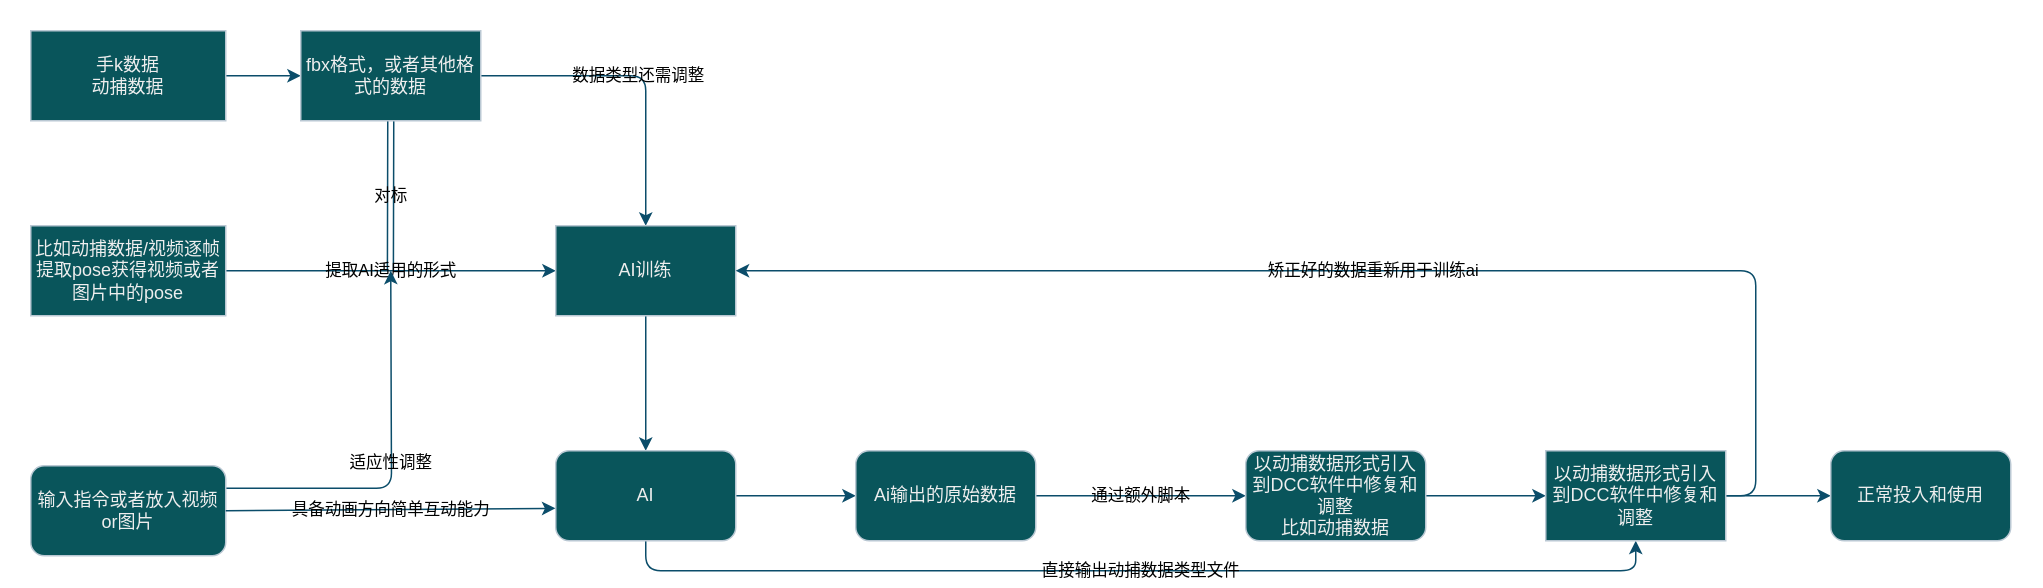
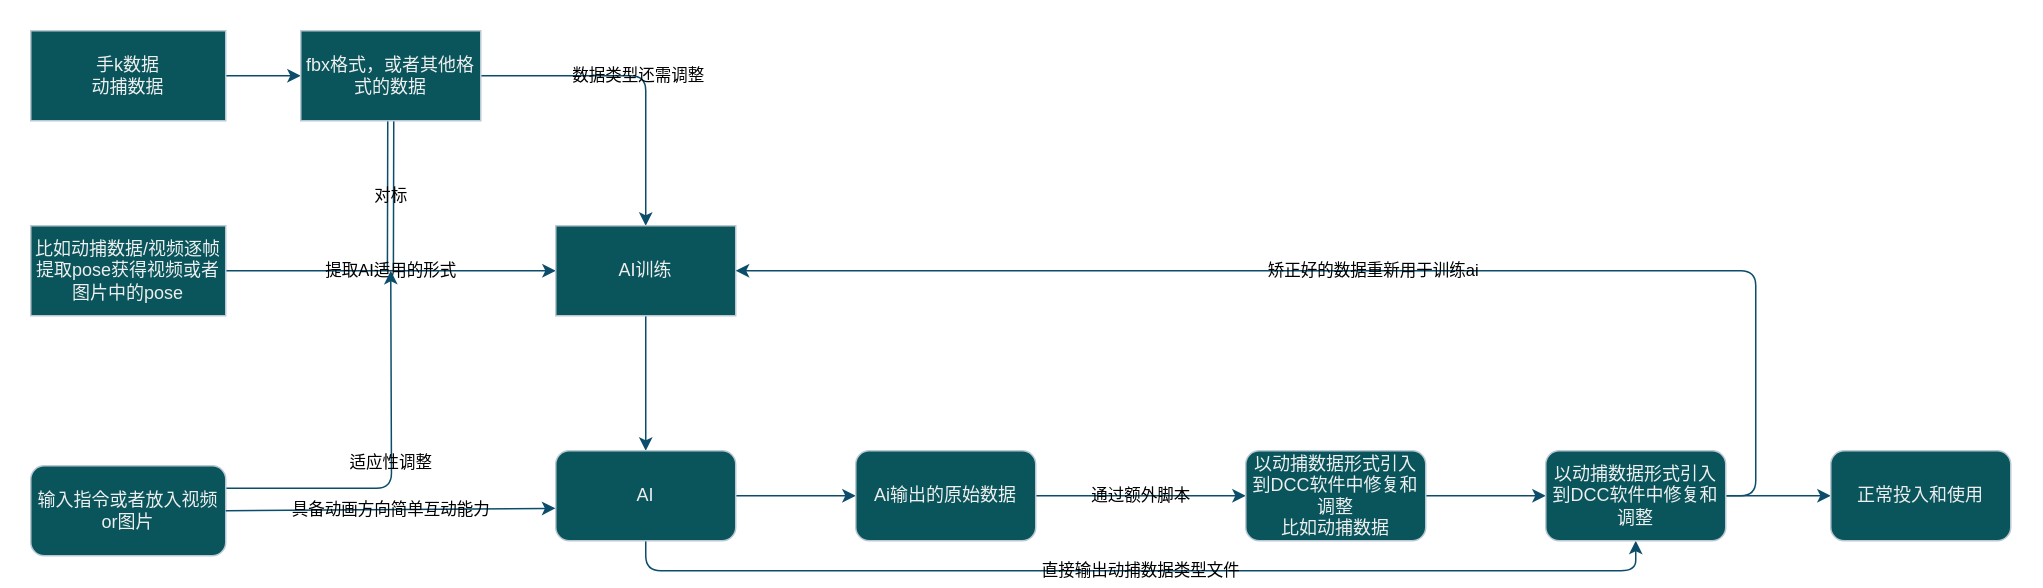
(1636, 496) -> (1636, 496)
